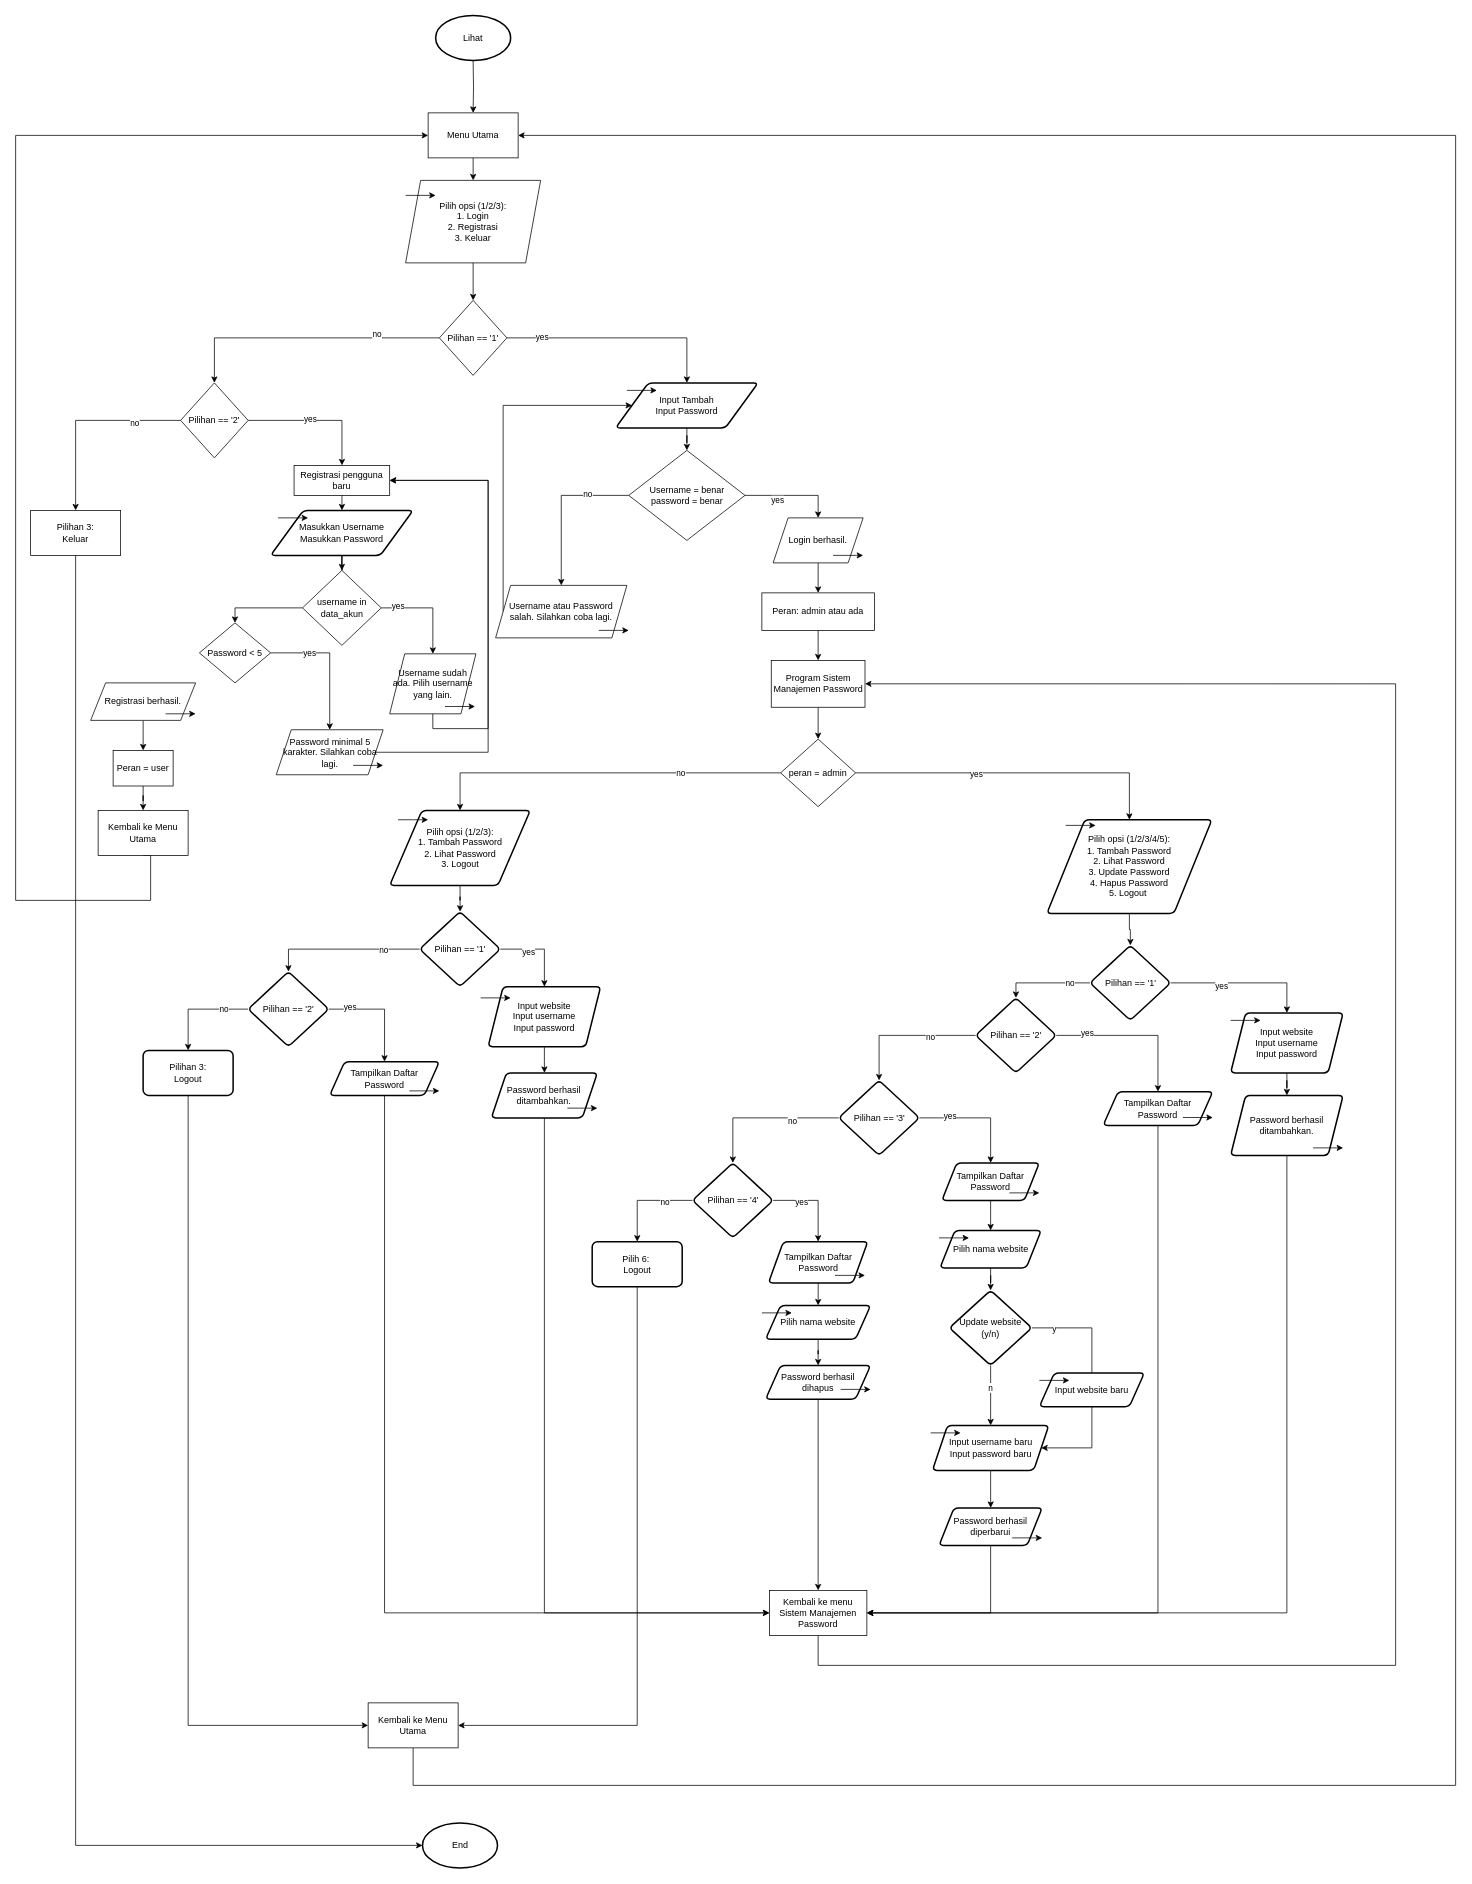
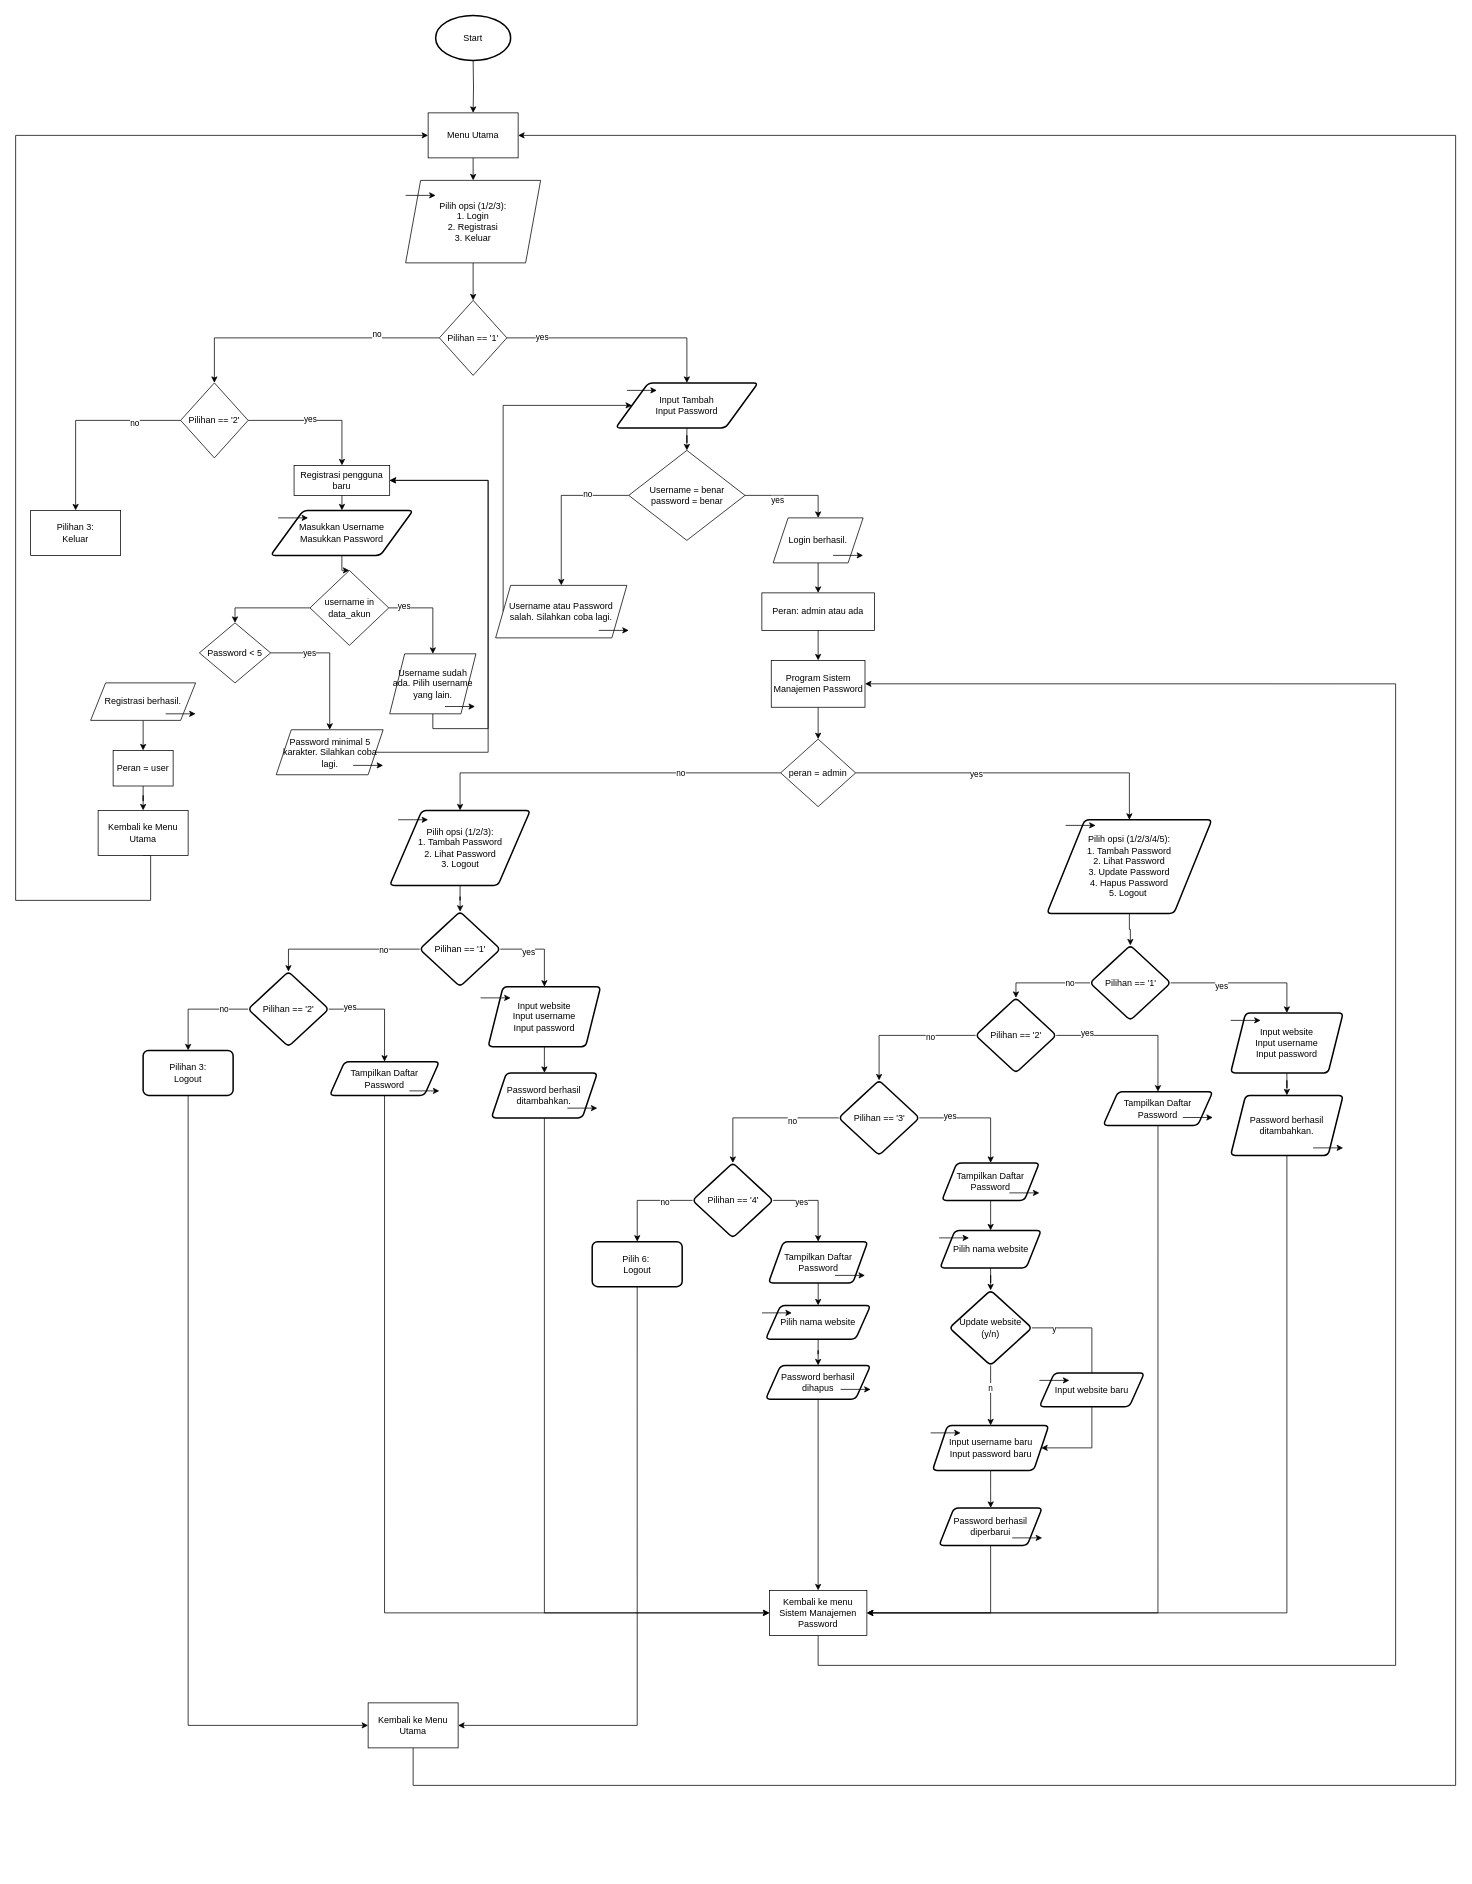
(473, 38) -> (473, 38)
(342, 608) -> (349, 608)
(75, 1371) -> none
(460, 1845) -> none
